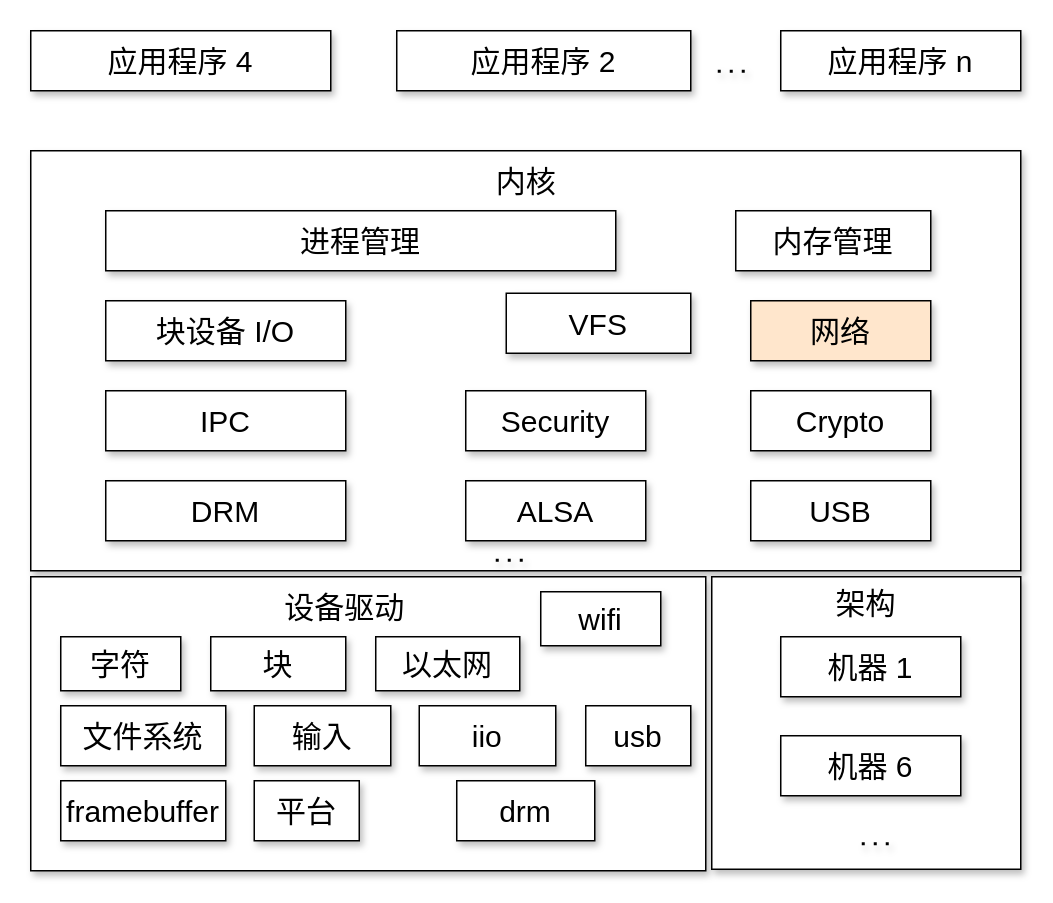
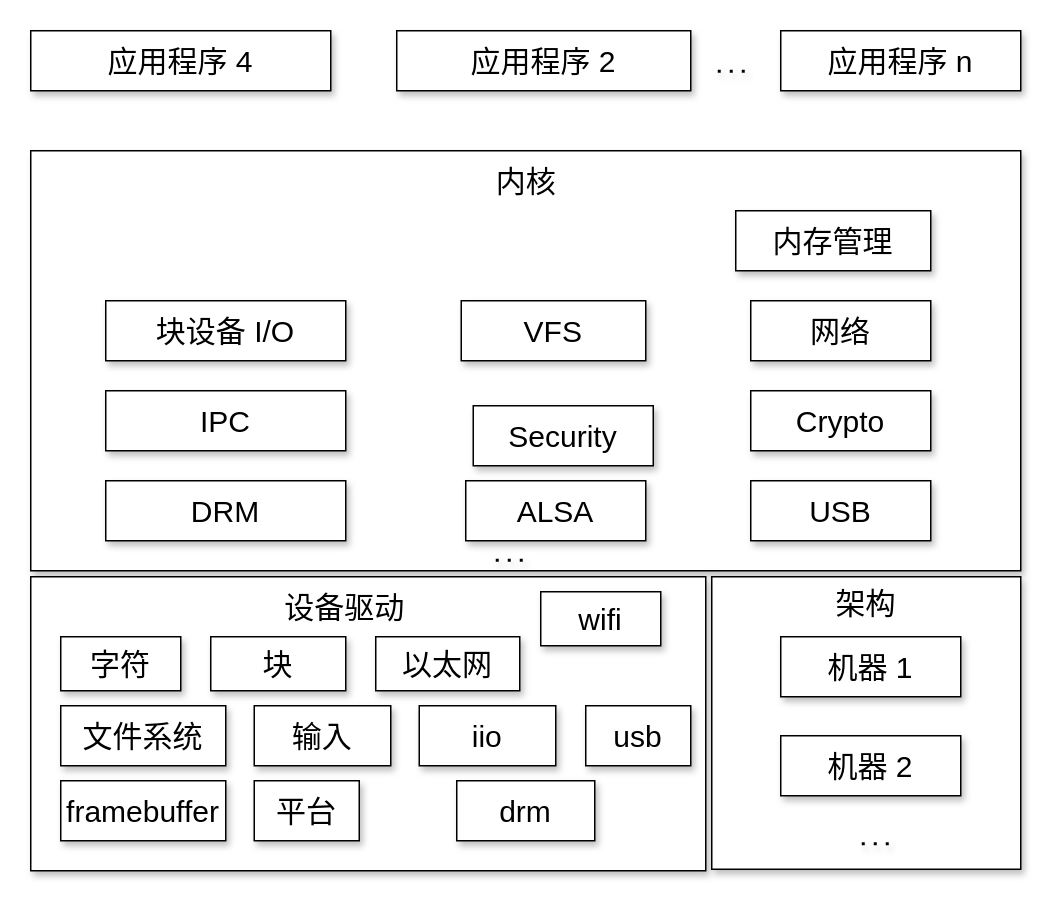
(361, 241) -> none
(599, 323) -> (554, 331)
(841, 331) -> (841, 331)
(556, 421) -> (563, 436)
(871, 766) -> (871, 766)
